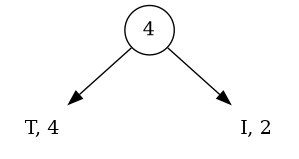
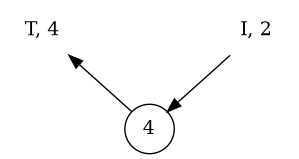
(194, 71) -> (204, 79)
